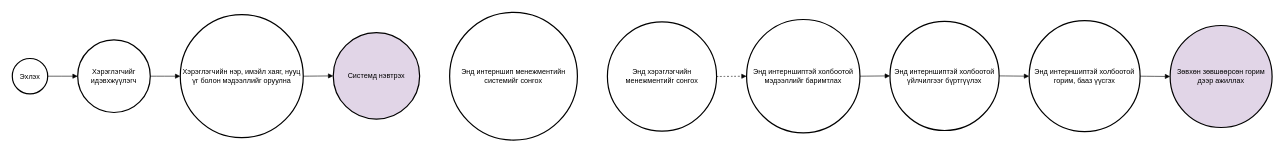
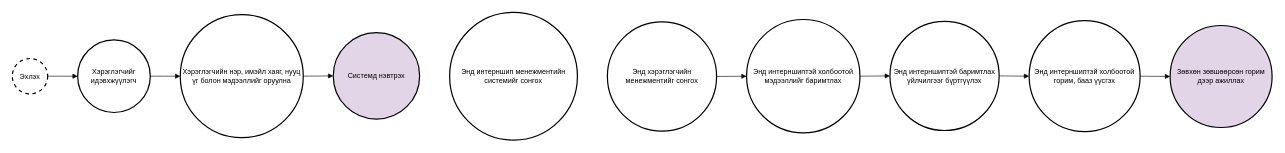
(30, 76) -> (30, 76)
(729, 76) -> (729, 76)
(945, 76) -> (945, 76)
